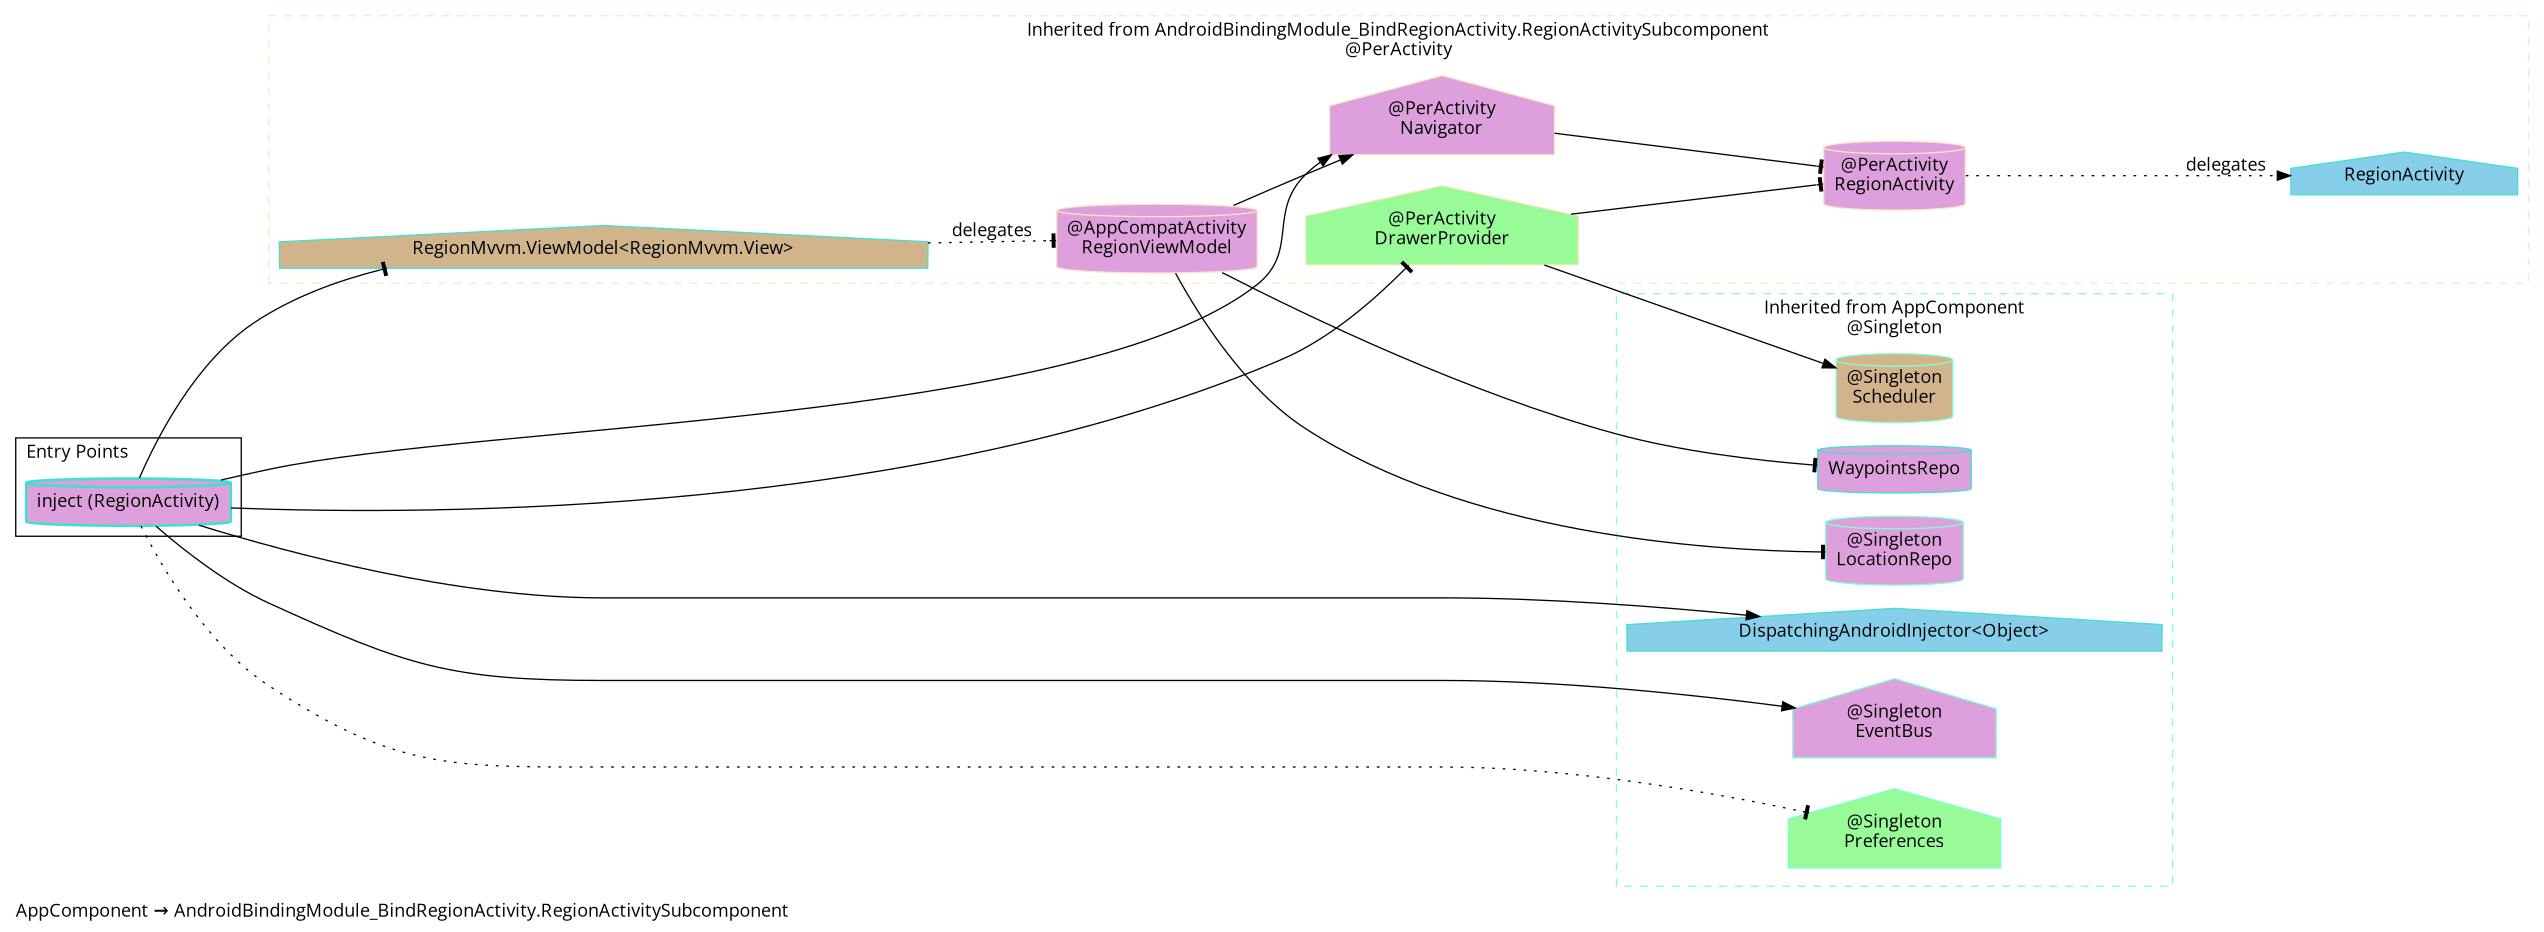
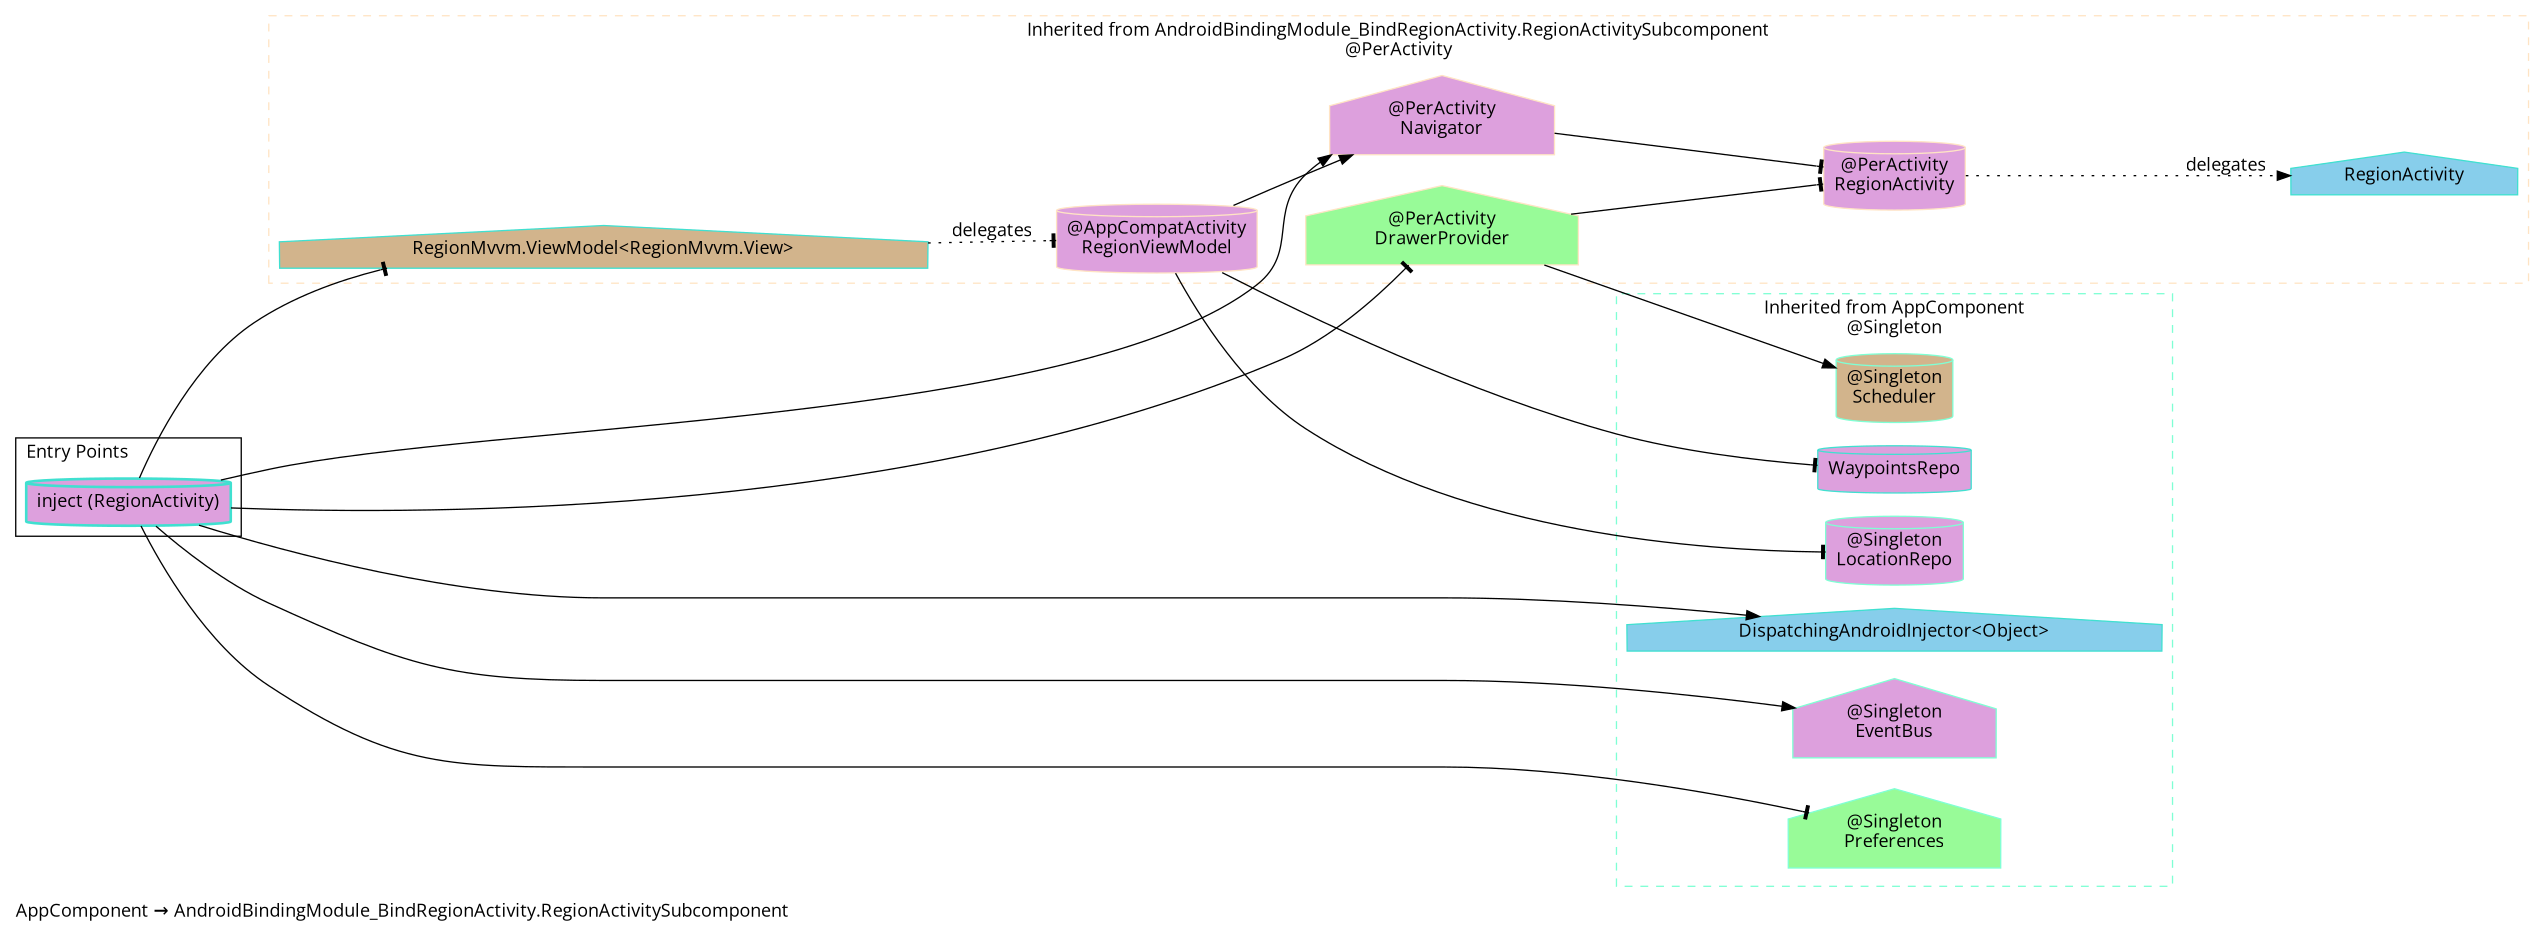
(926, 767) -> (926, 767)
